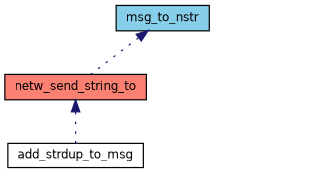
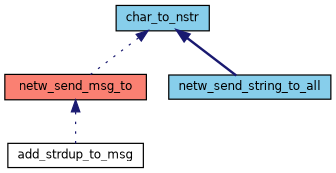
(163, 18) -> (163, 18)
(76, 87) -> (76, 87)
none -> (250, 87)
